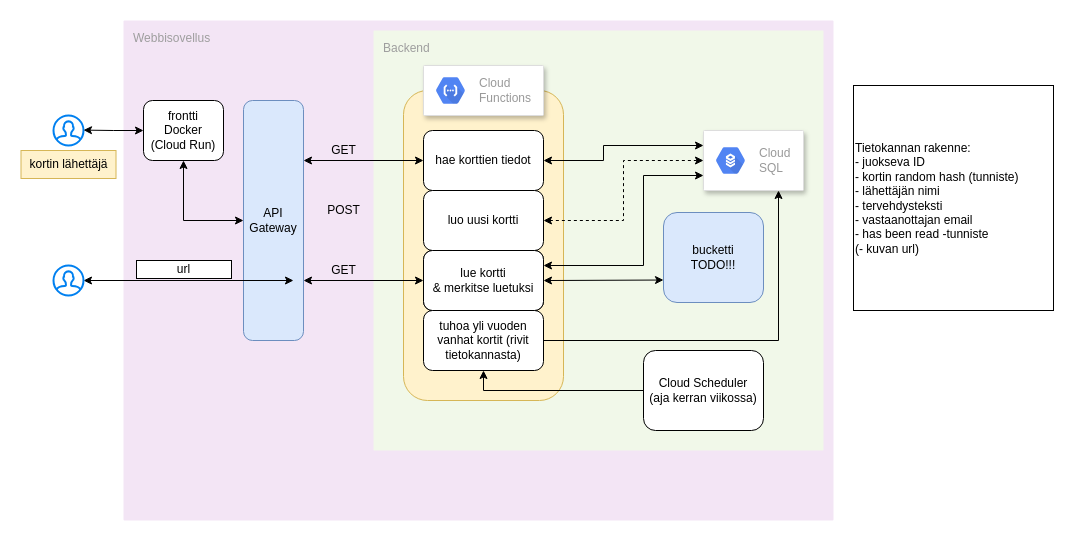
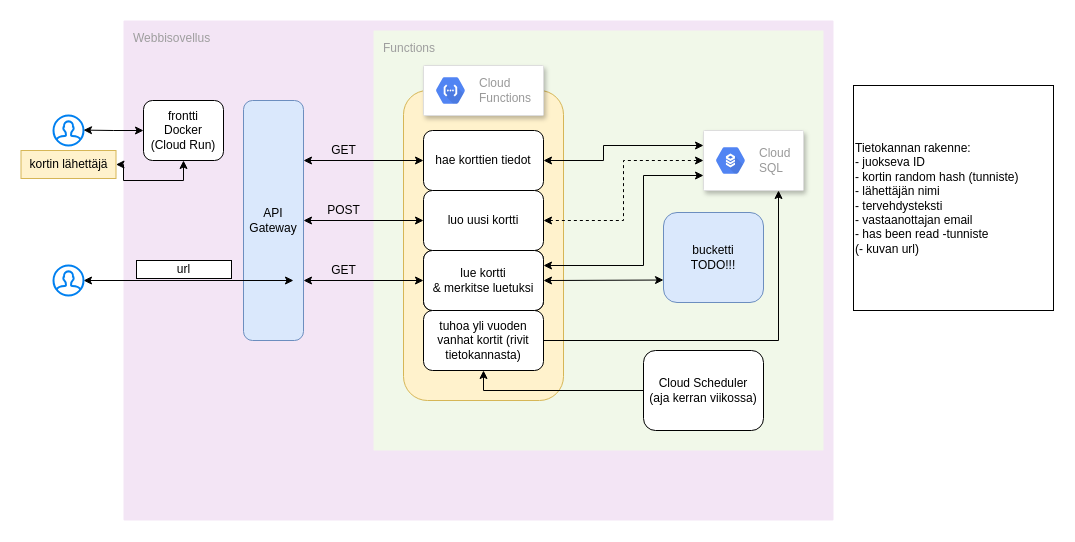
(407, 49) -> (412, 49)
(189, 221) -> (147, 181)
none -> (363, 221)
